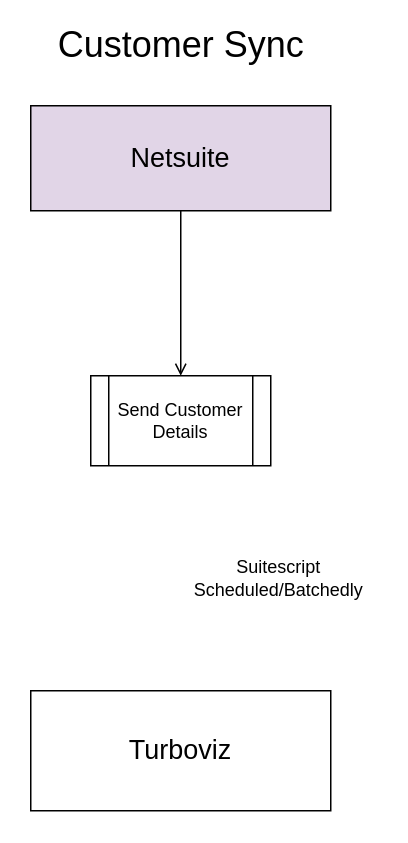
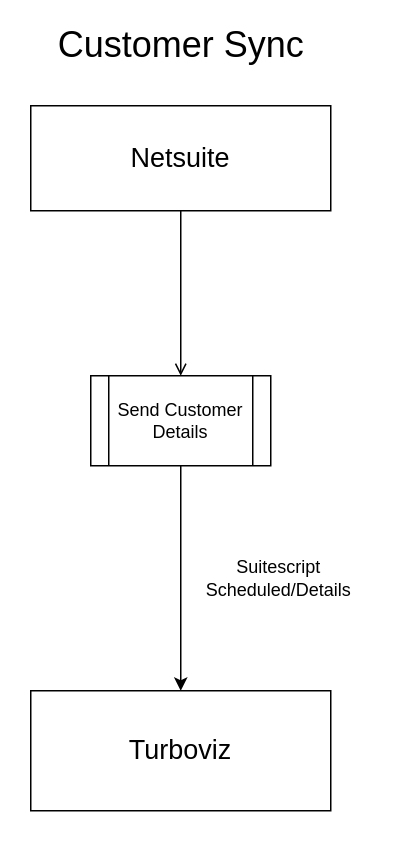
(181, 158) -> (181, 158)
none -> (181, 573)
(279, 578) -> (279, 578)
